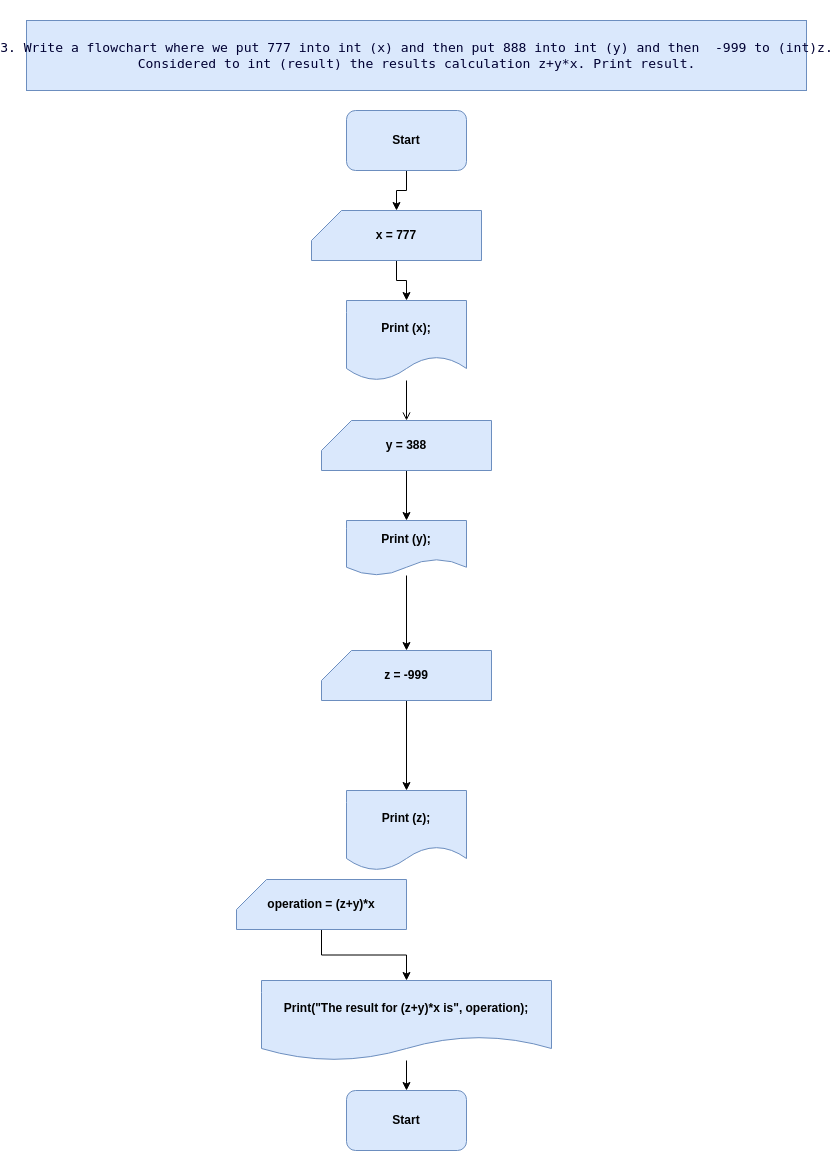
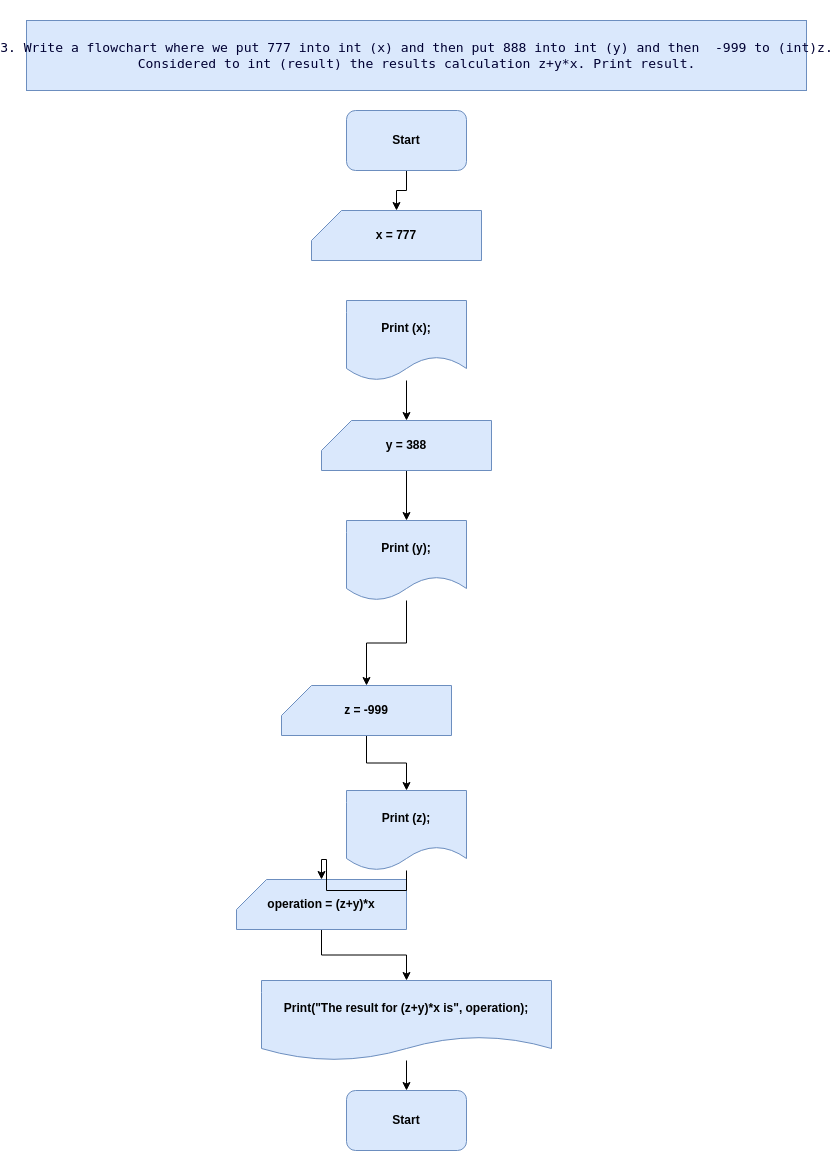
(398, 281) -> none
(407, 414) -> (407, 412)
(407, 548) -> (407, 561)
(407, 676) -> (367, 711)
none -> (353, 891)
